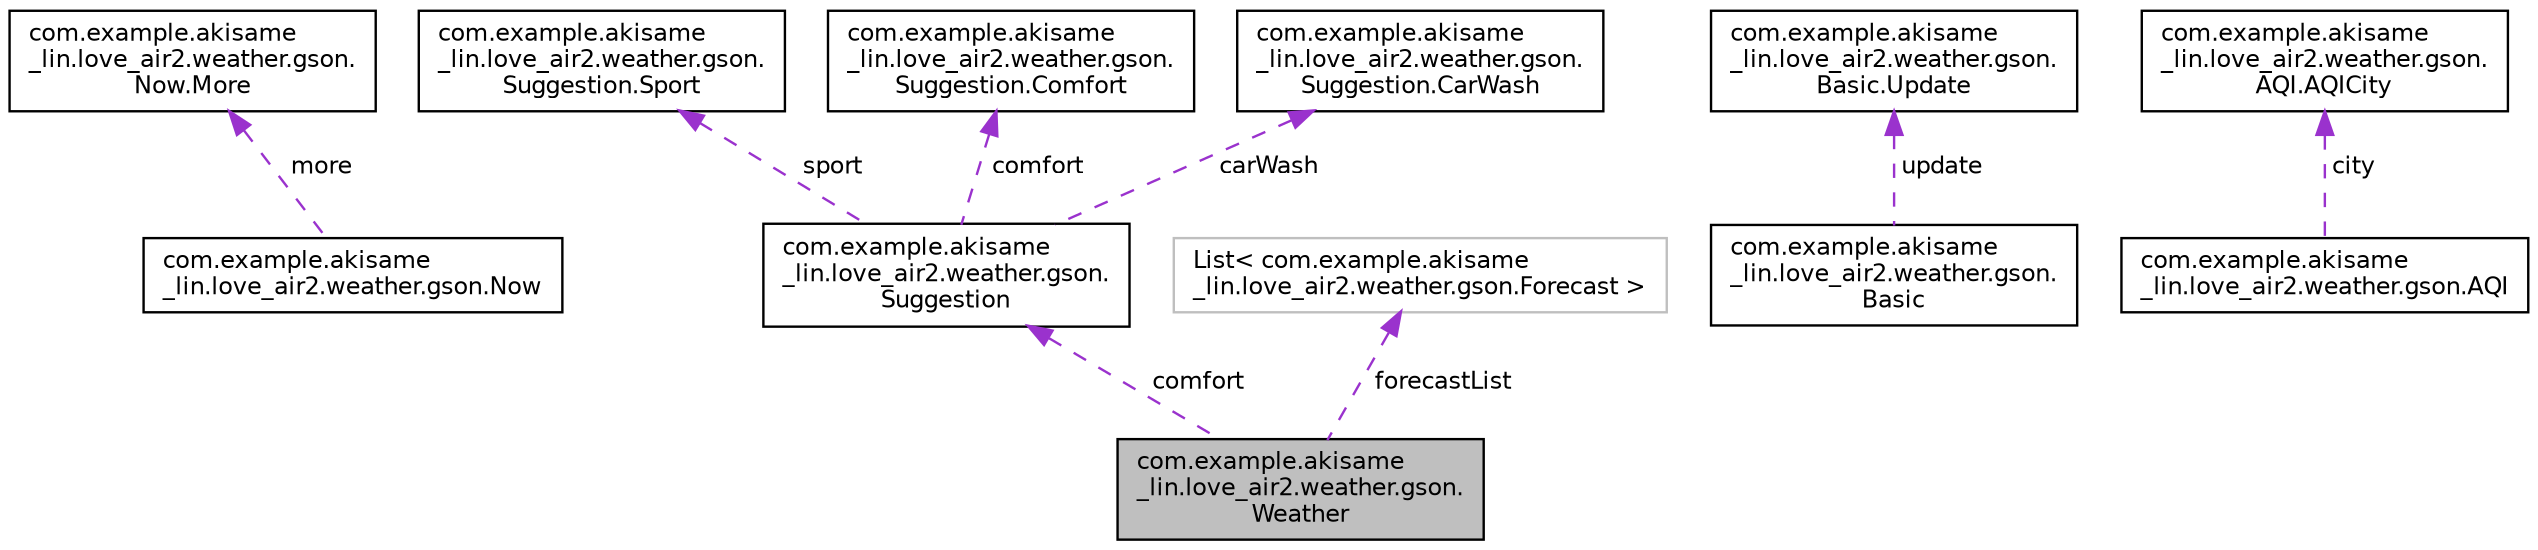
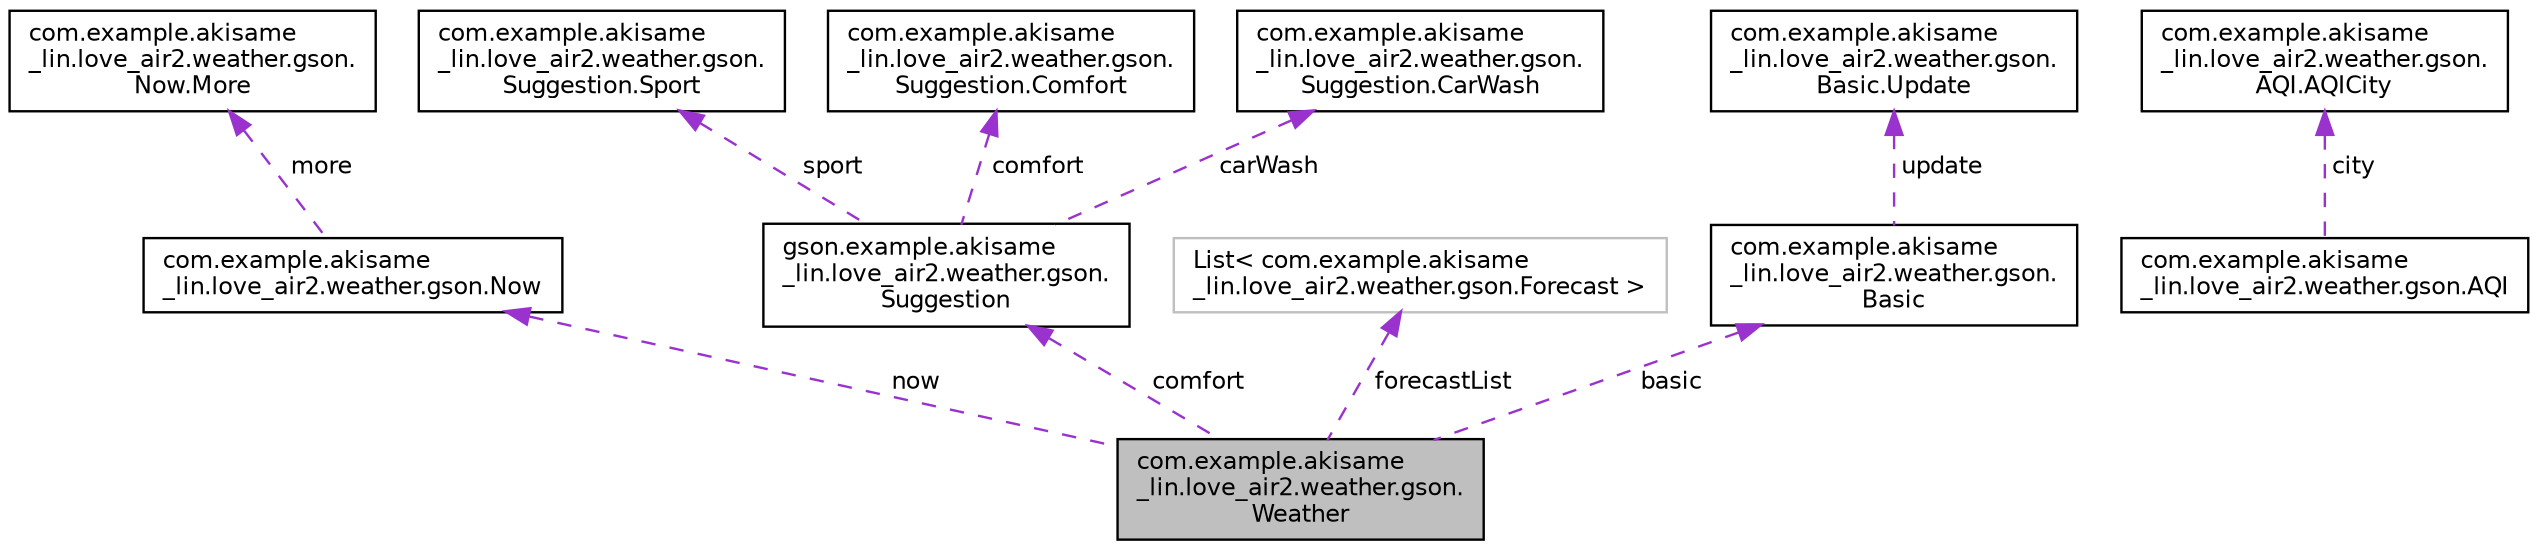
(946, 275) -> (946, 275)
none -> (823, 381)
none -> (1586, 386)
